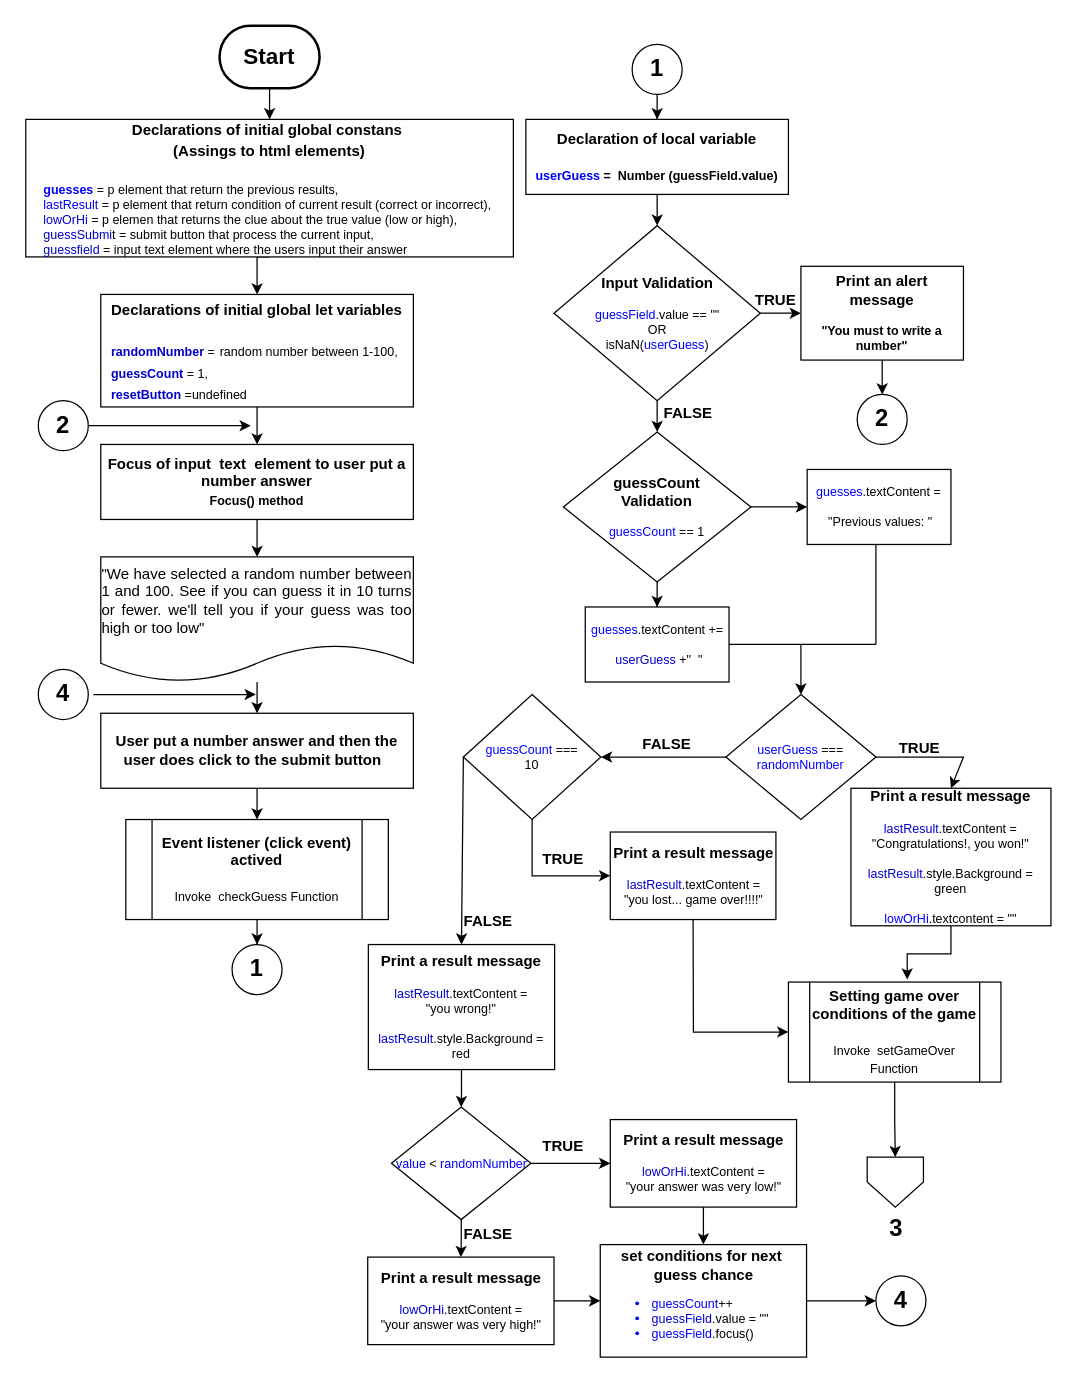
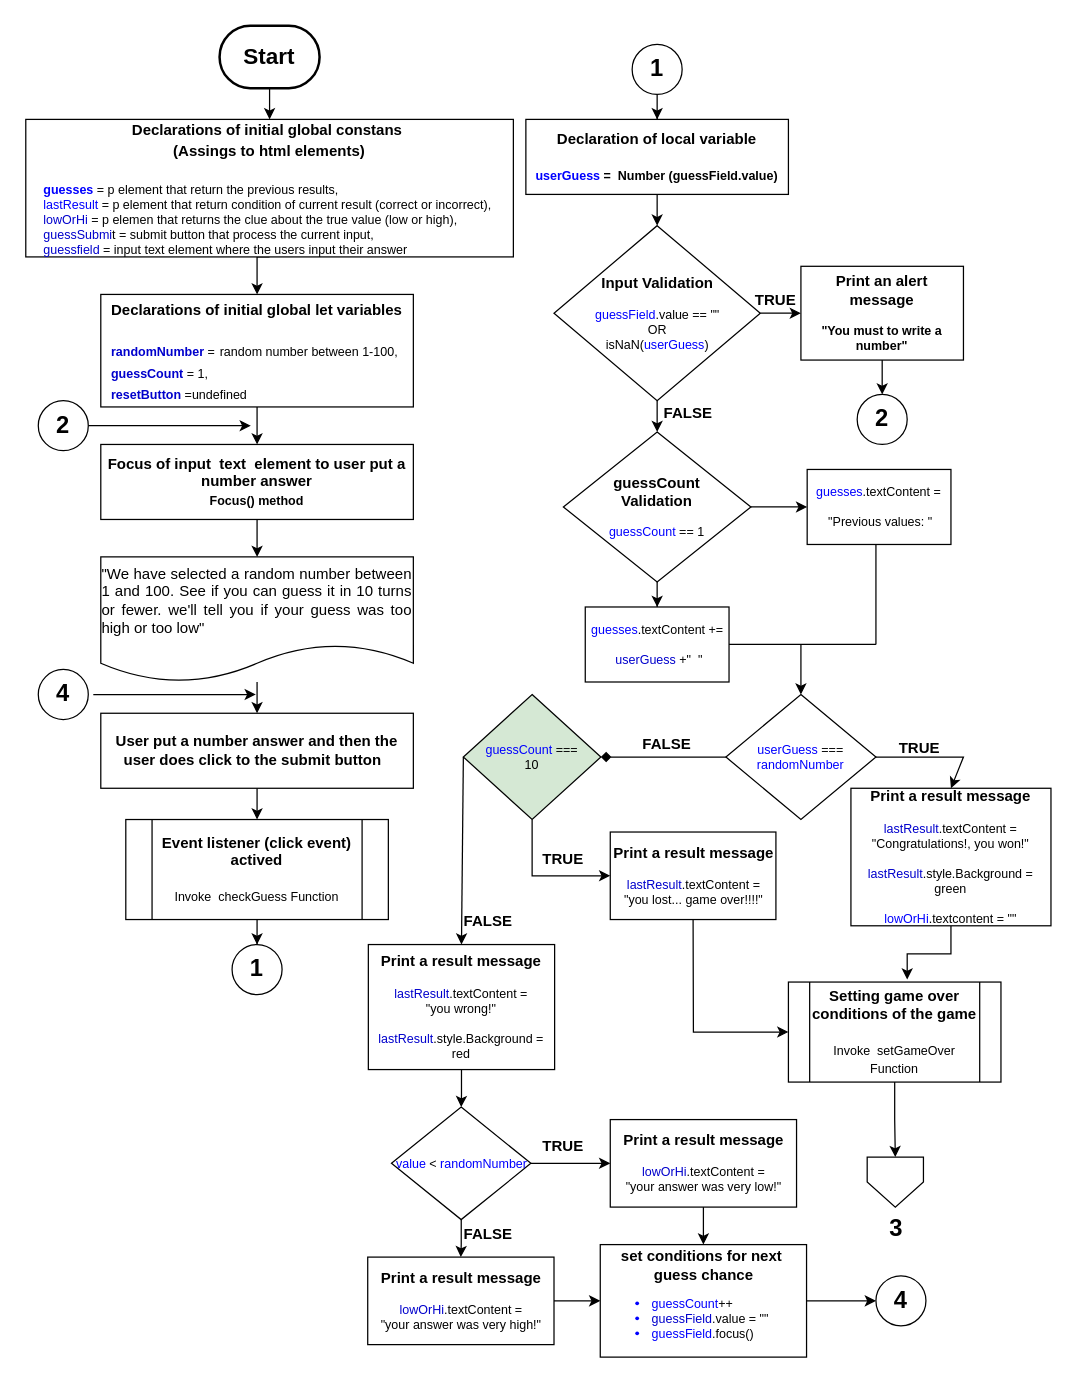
(532, 757) -> (532, 757)
(611, 757) -> (611, 757)
